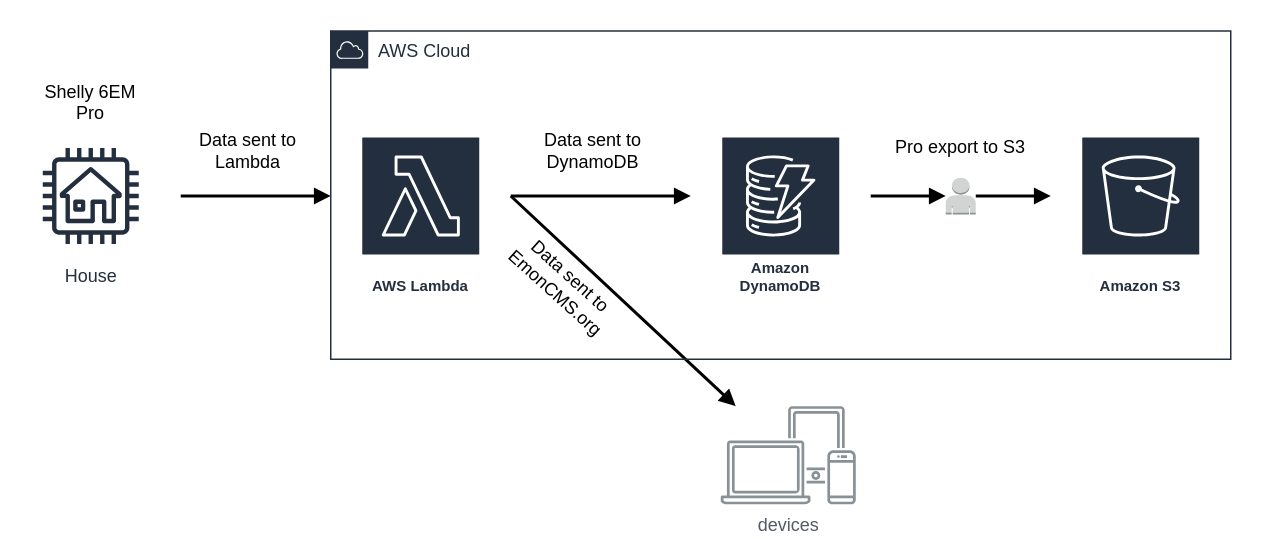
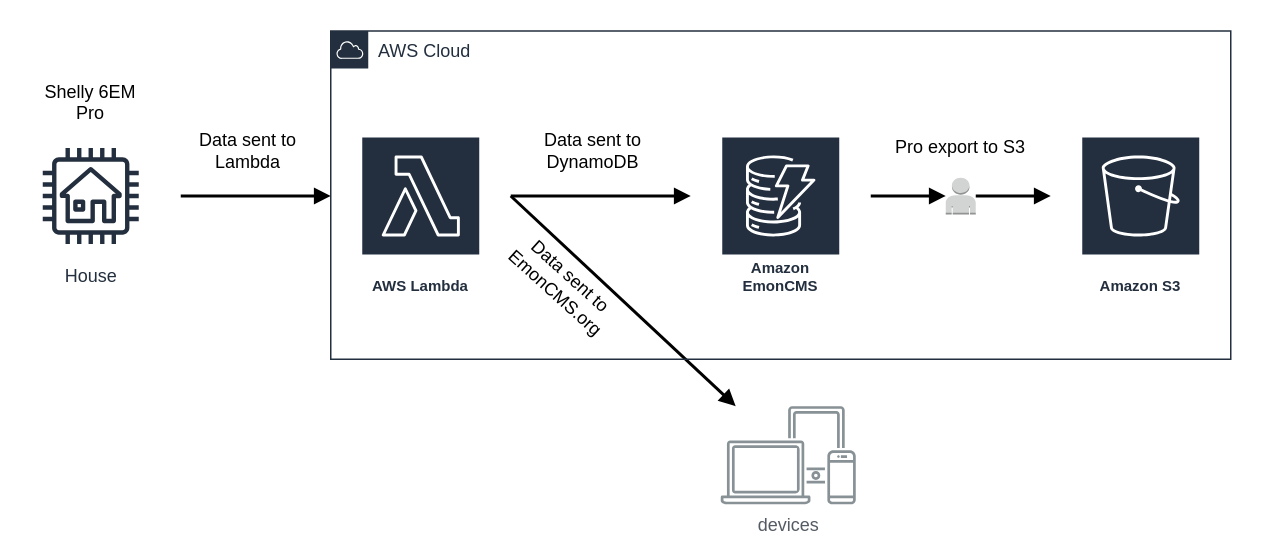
(781, 277) -> (781, 286)
